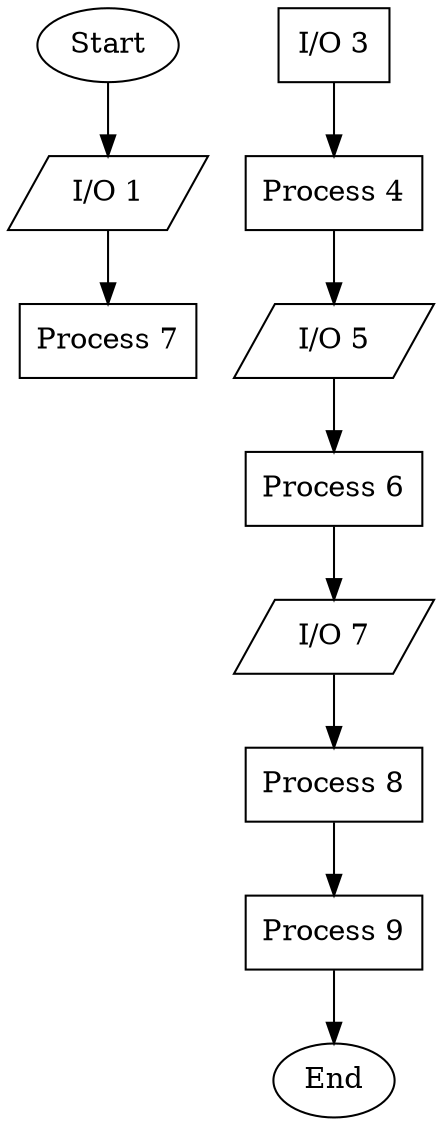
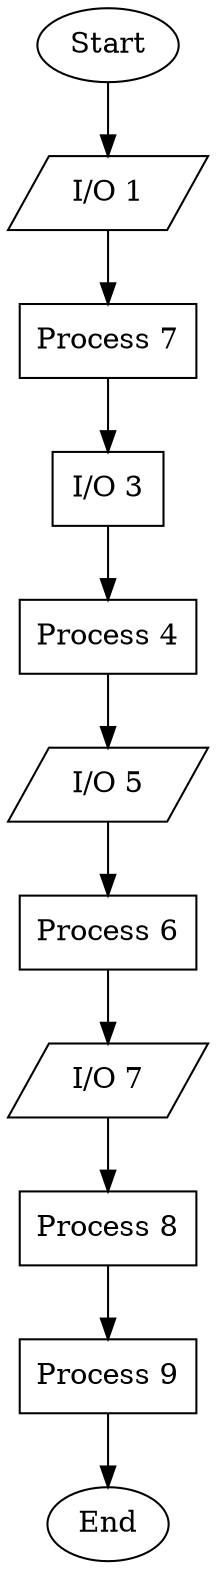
none -> (108, 405)
